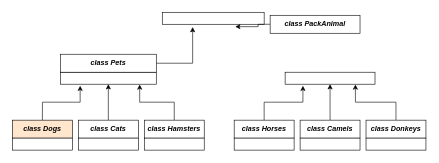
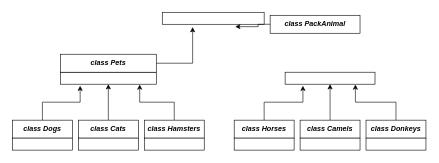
(42, 129) -> (42, 129)
